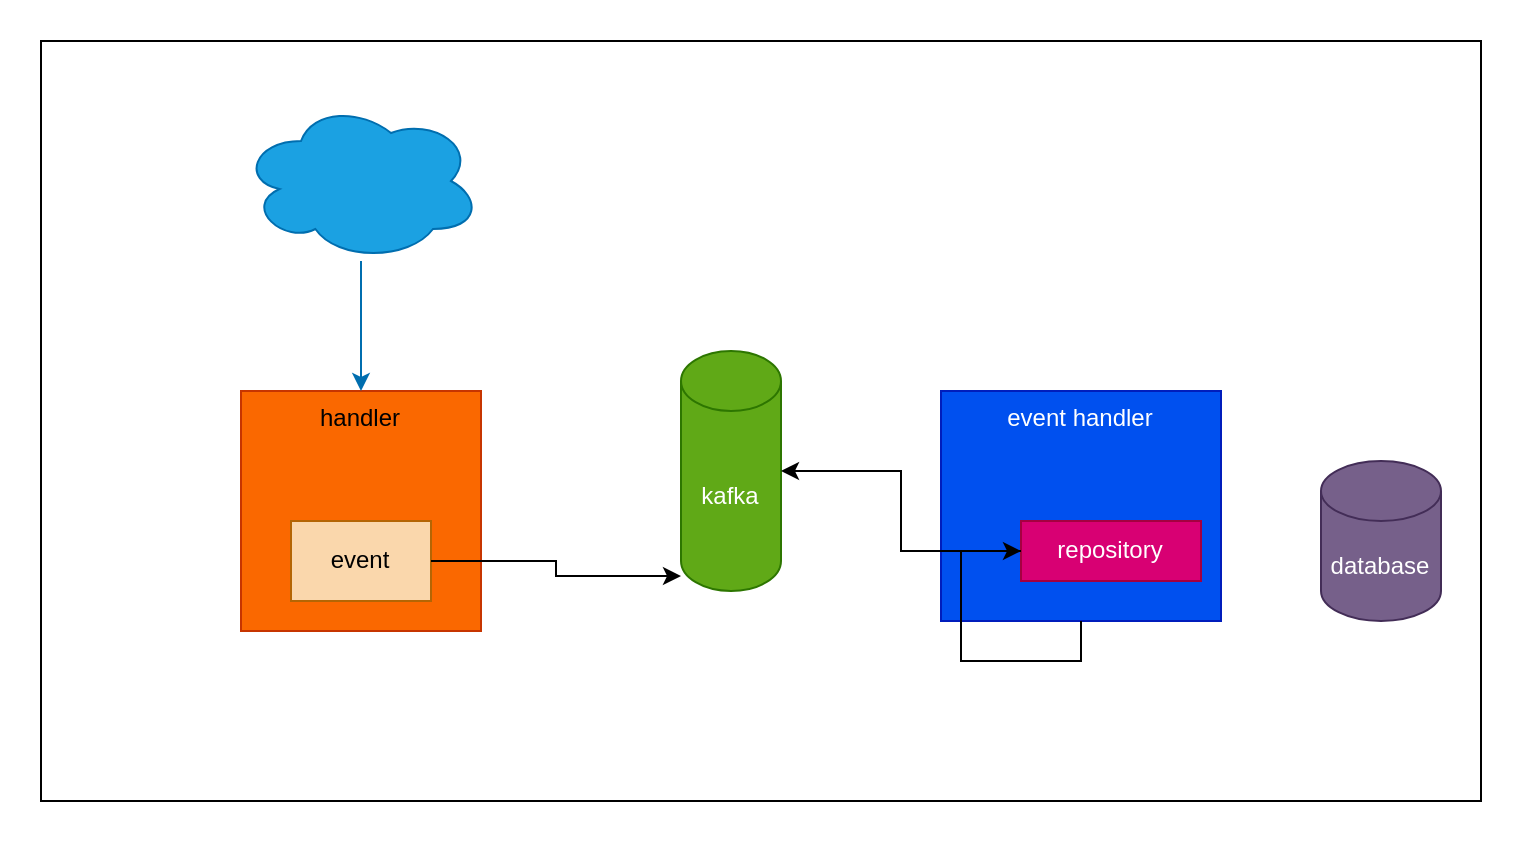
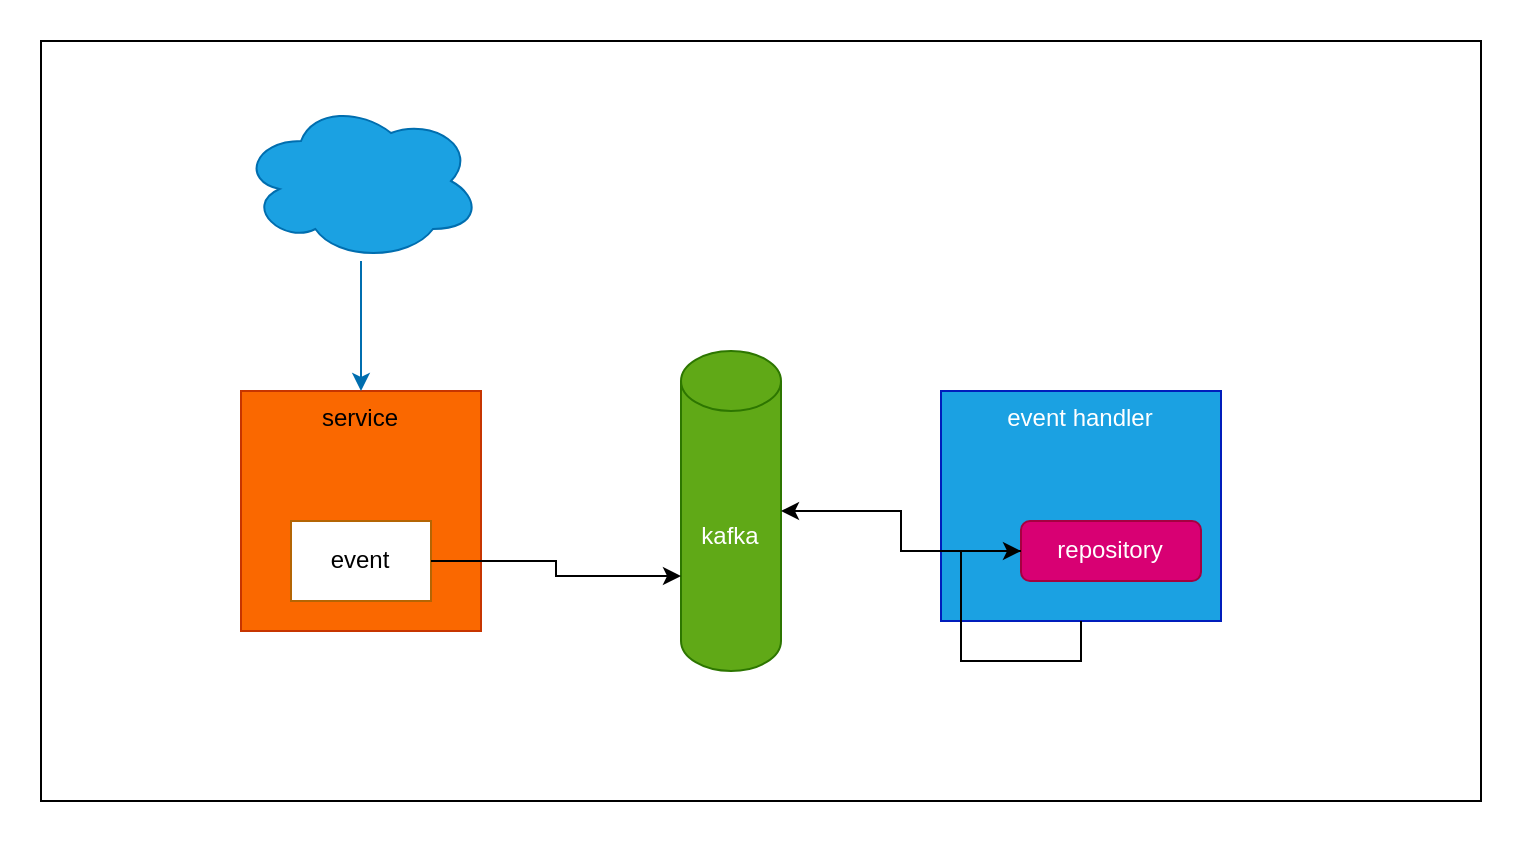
(361, 419) -> (361, 419)
(731, 471) -> (731, 511)
(1081, 506) -> (1081, 506)
(1381, 541) -> none
(1111, 551) -> (1111, 551)
(361, 561) -> (361, 561)
